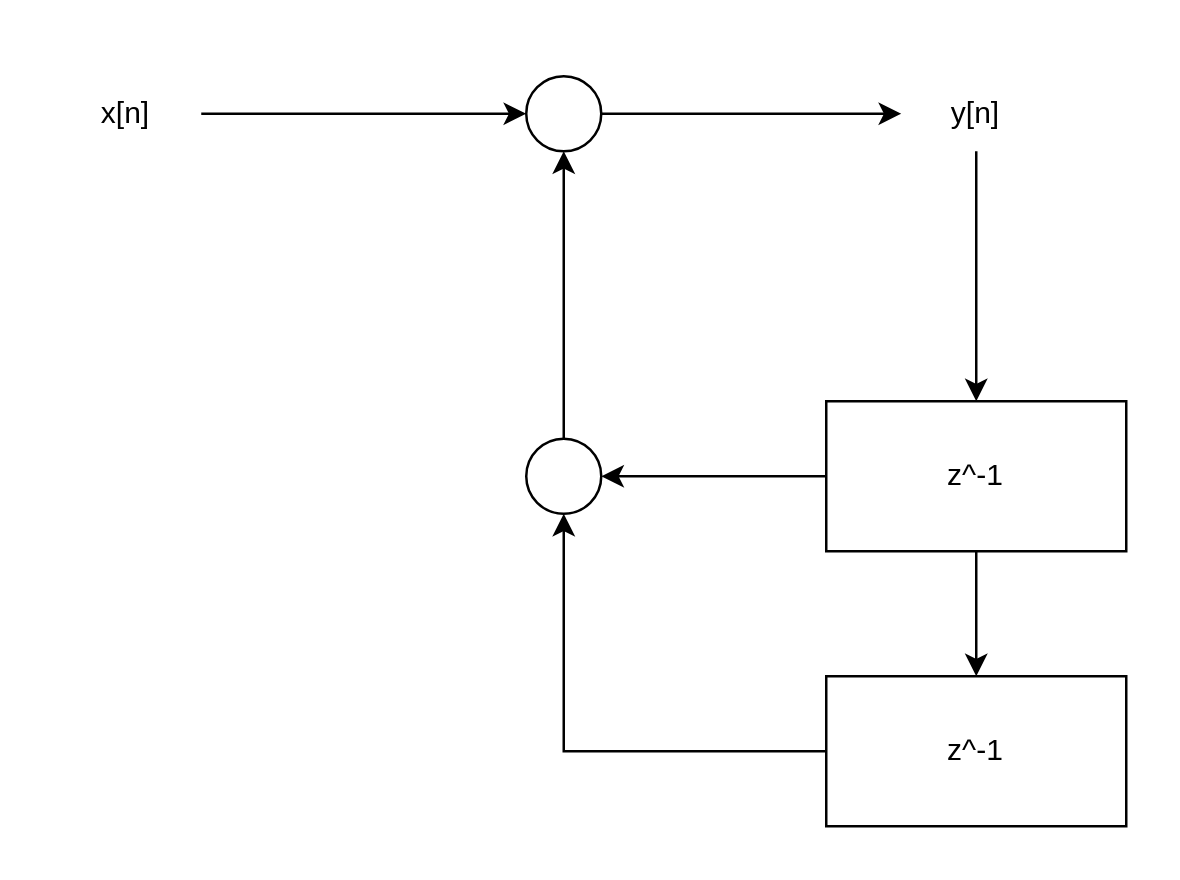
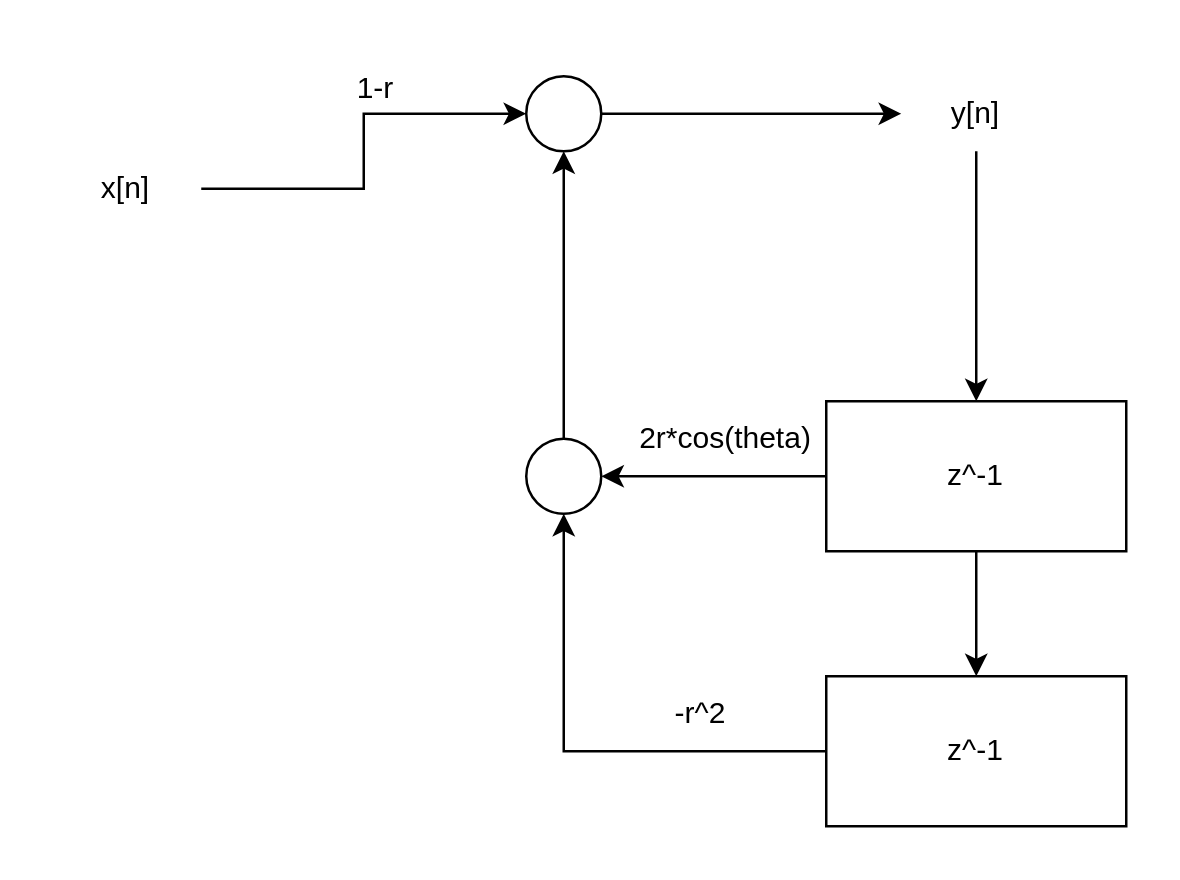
none -> (376, 89)
(126, 114) -> (126, 189)
none -> (726, 439)
none -> (701, 714)
